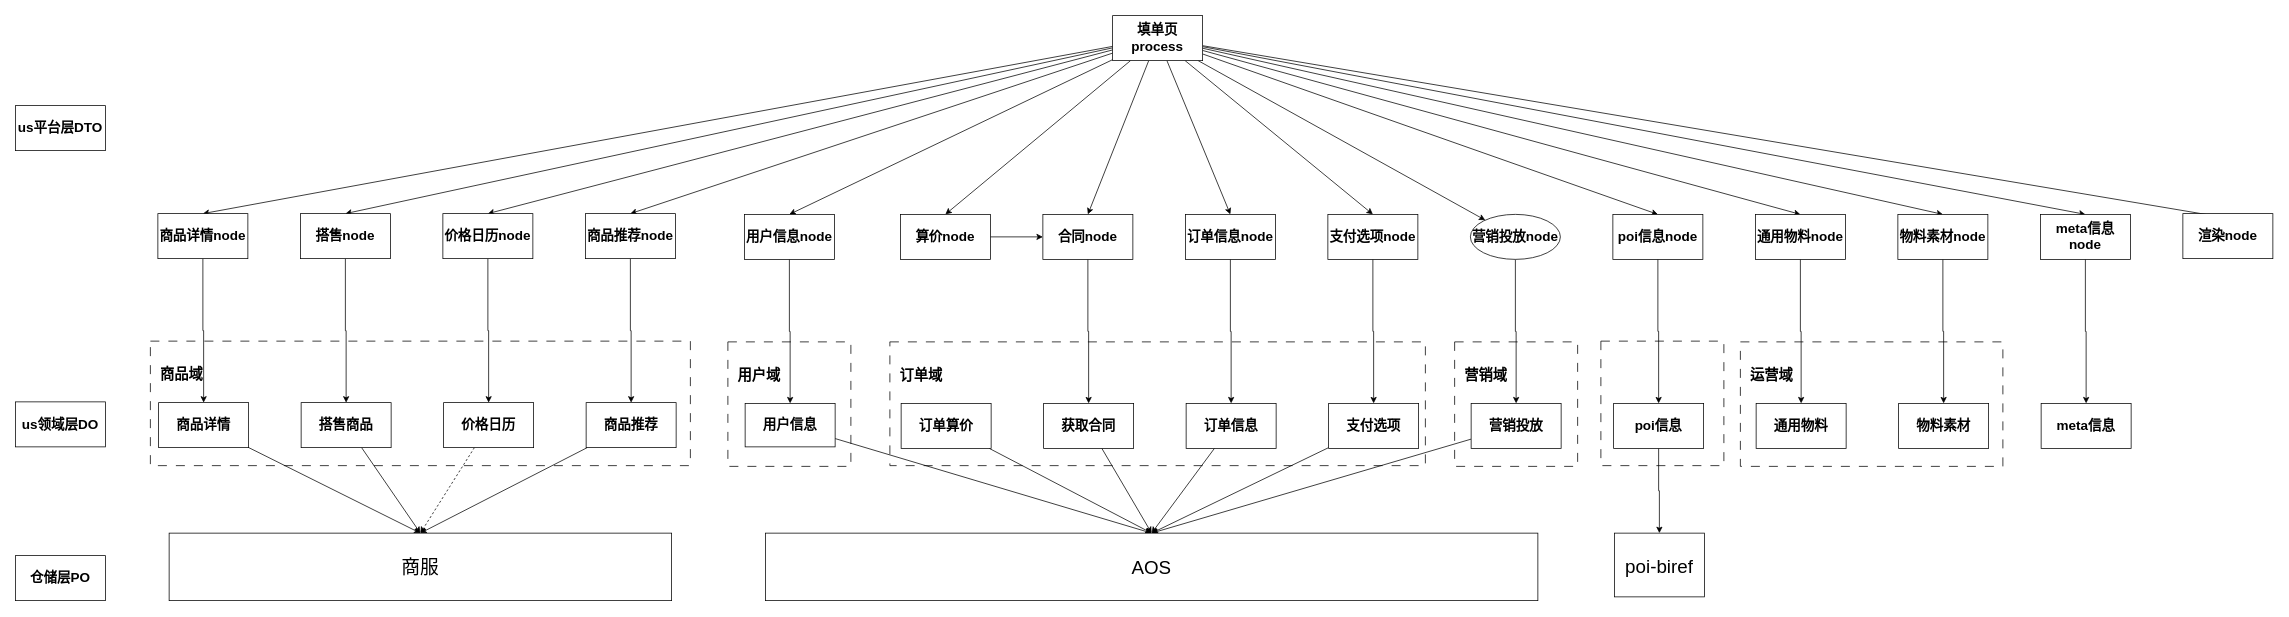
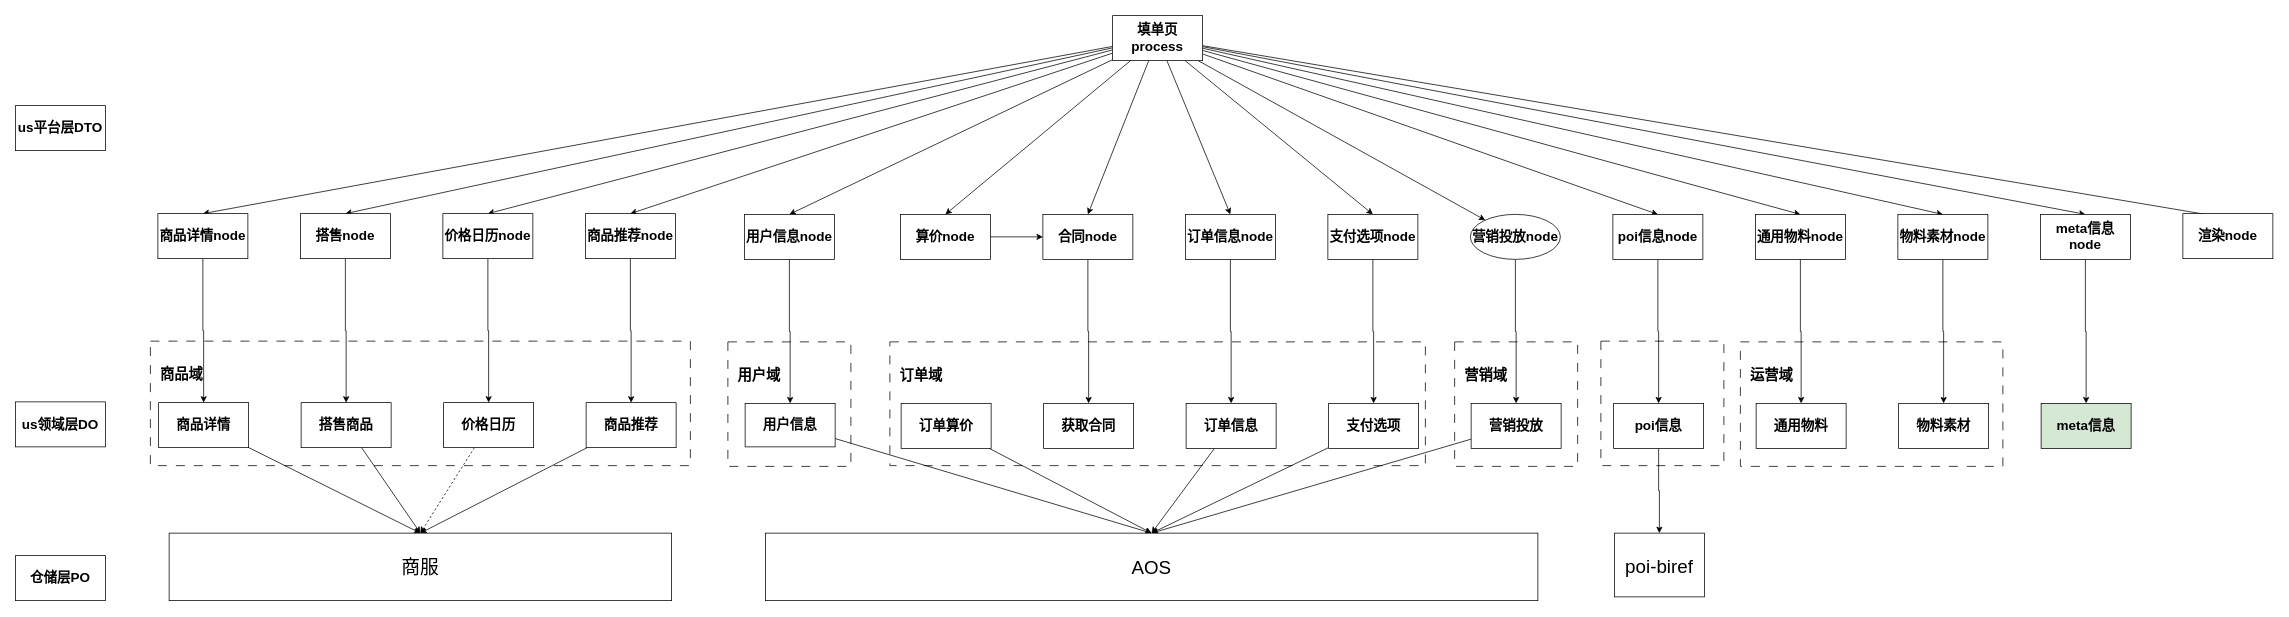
(2086, 426) -> (2086, 426)
(1125, 488) -> none
